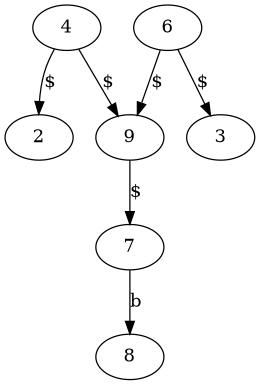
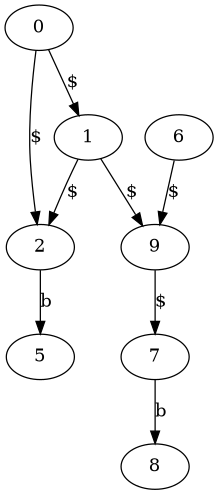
none -> (39, 28)
(67, 28) -> (88, 137)
(221, 137) -> none
none -> (40, 357)
